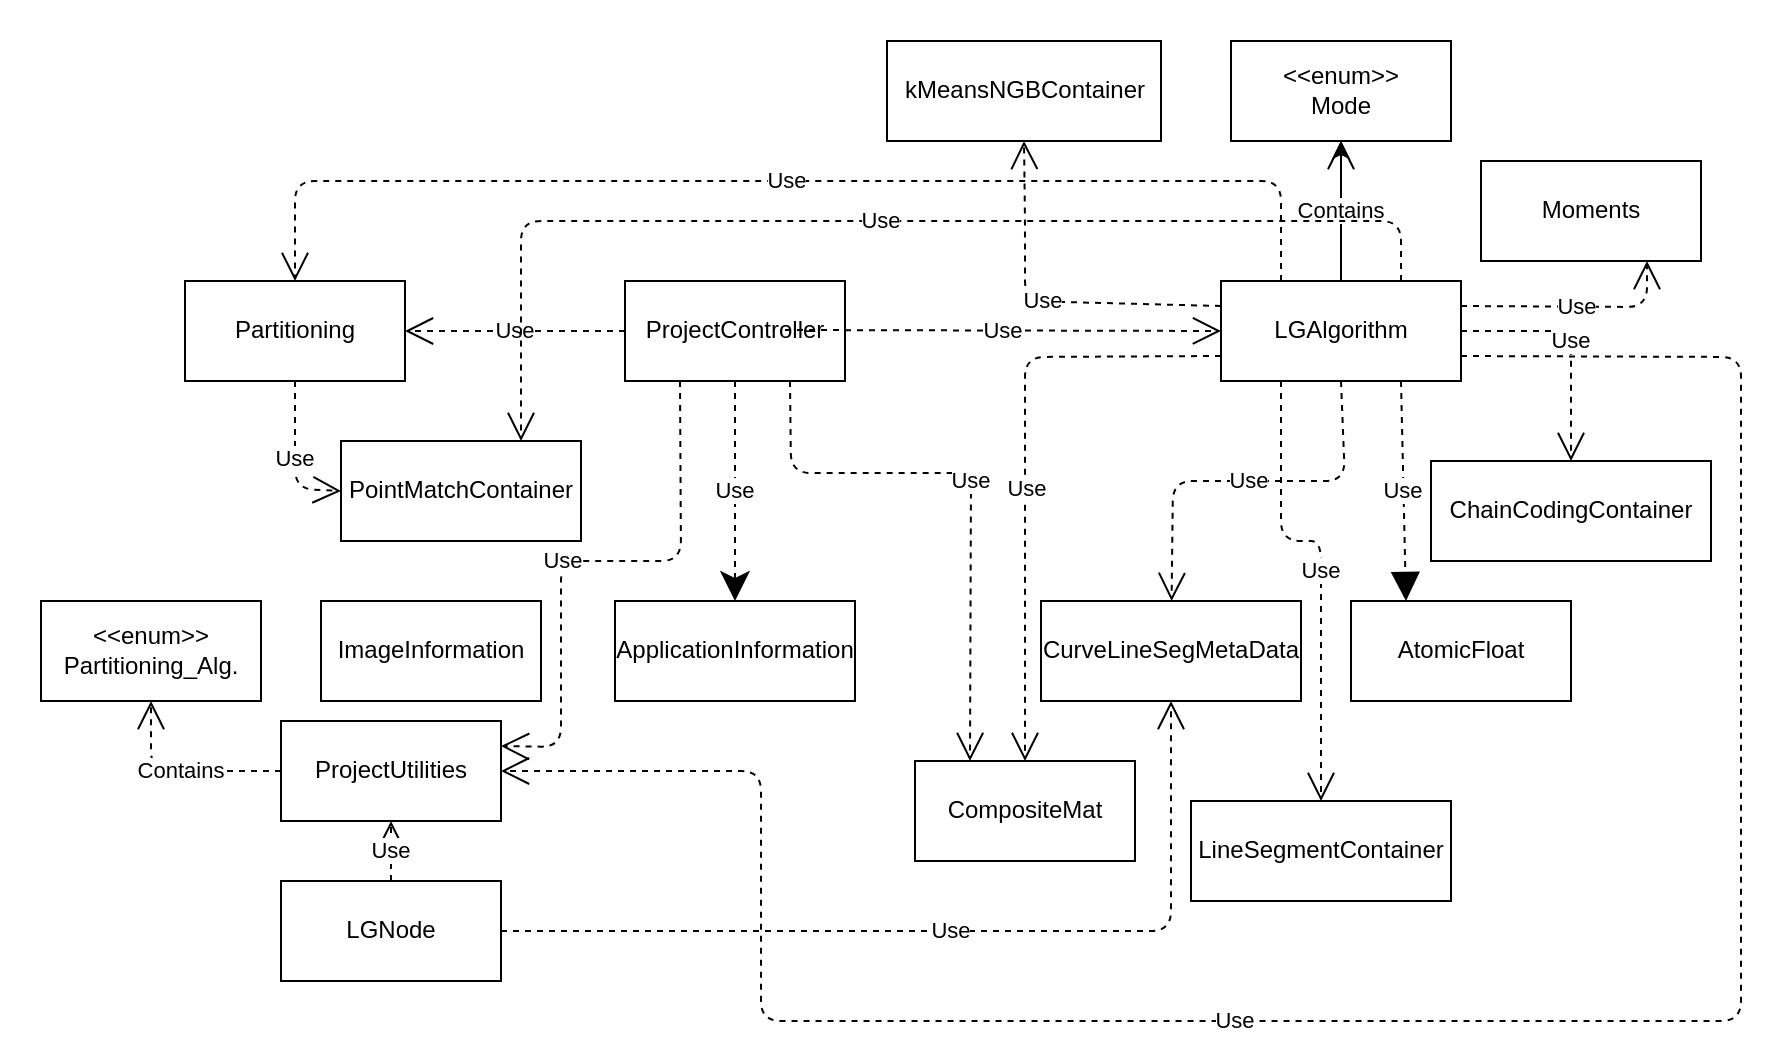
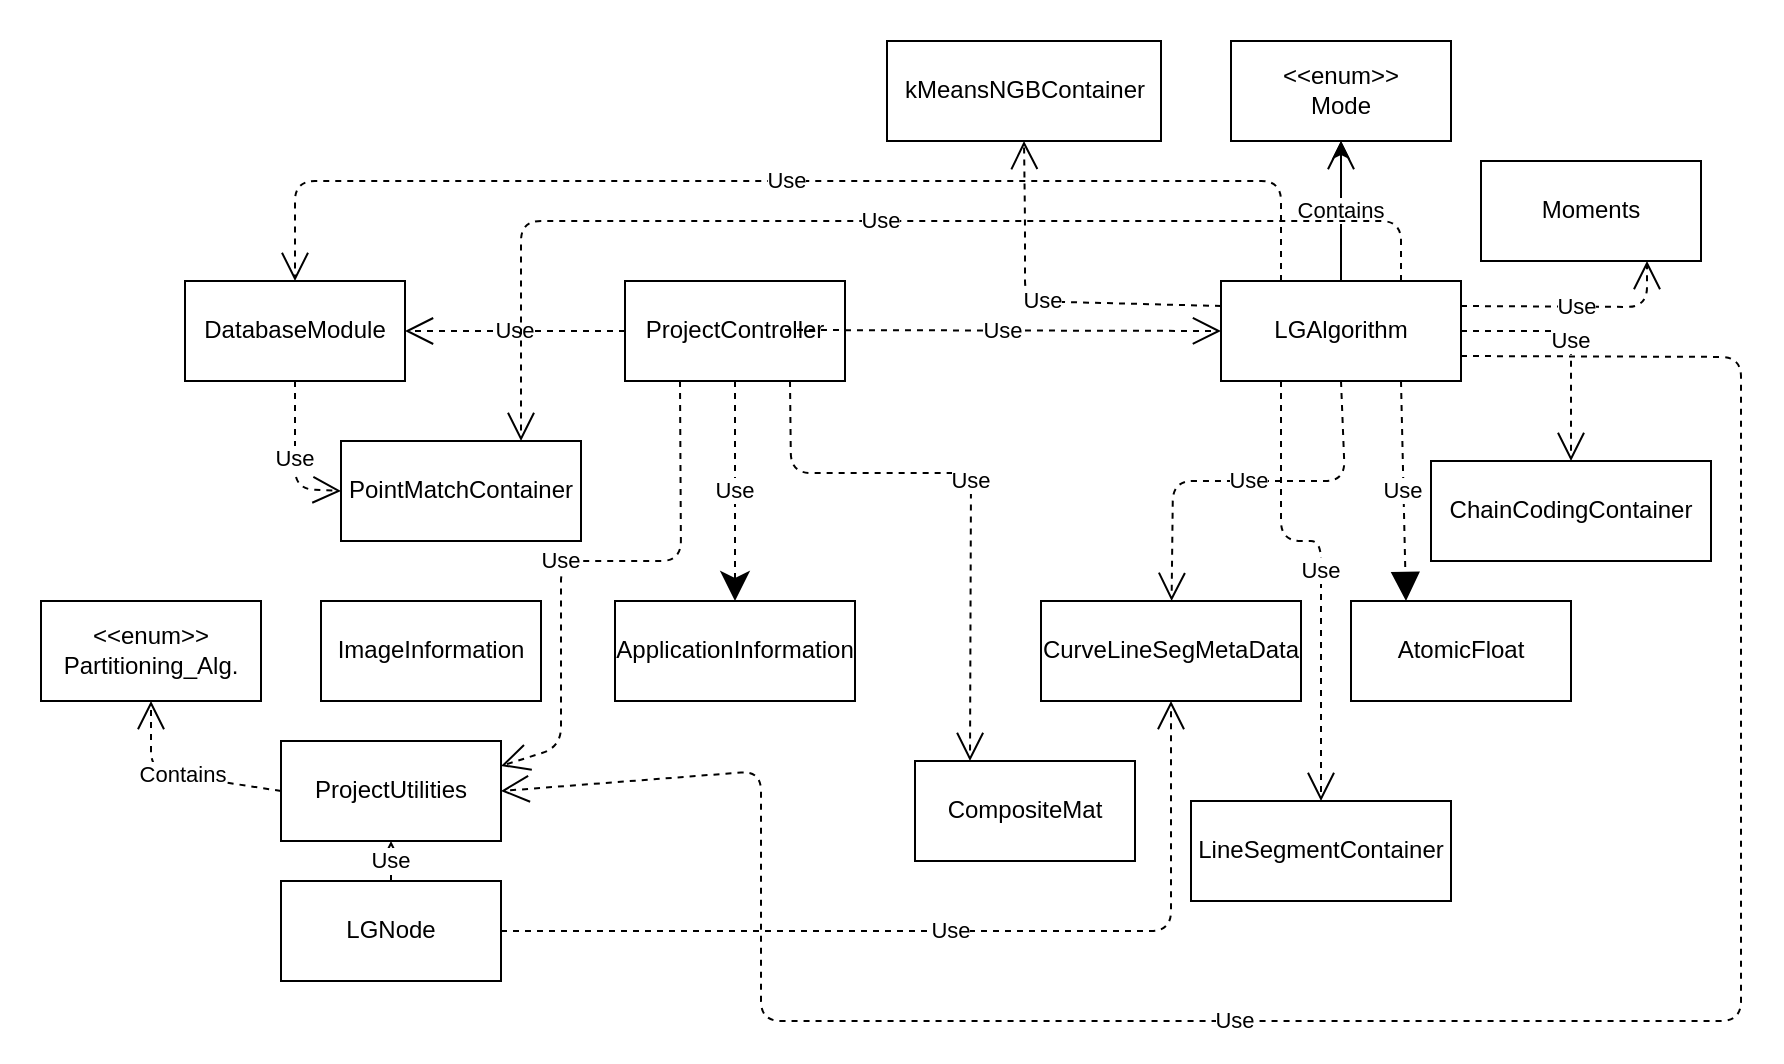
(296, 331) -> (296, 331)
(1025, 464) -> none
(391, 771) -> (391, 791)
